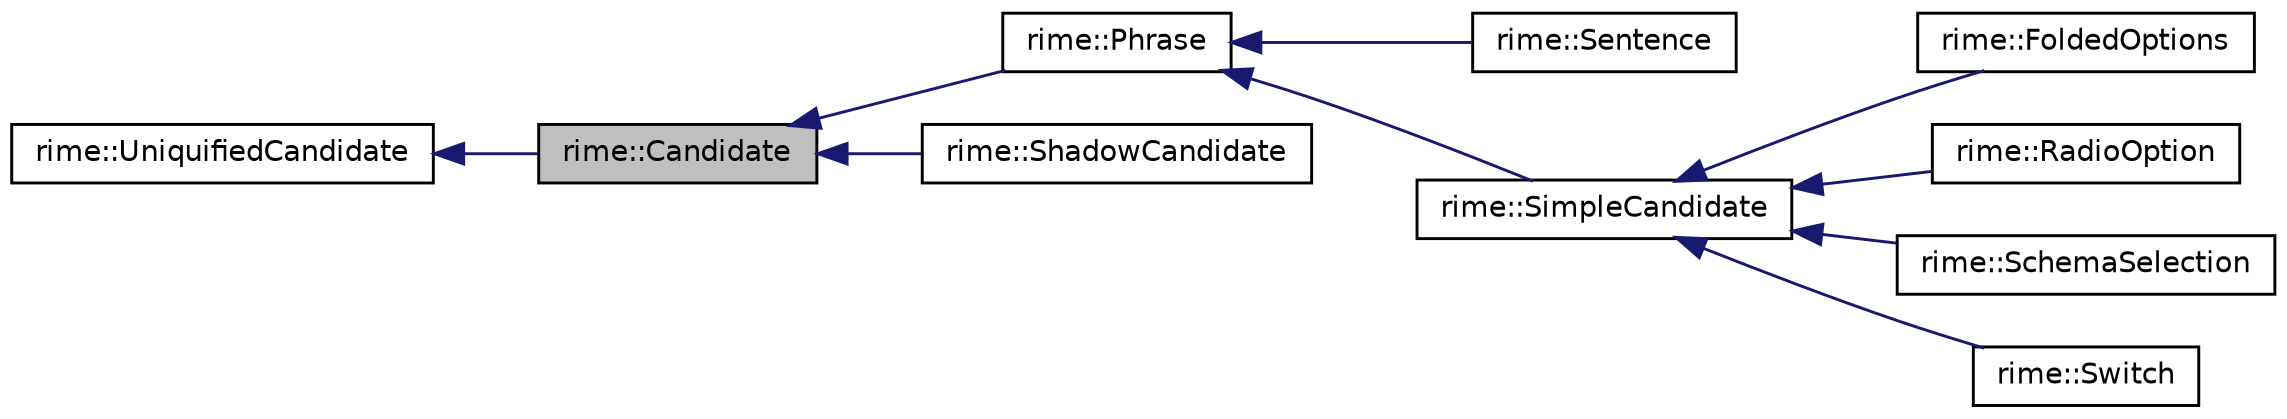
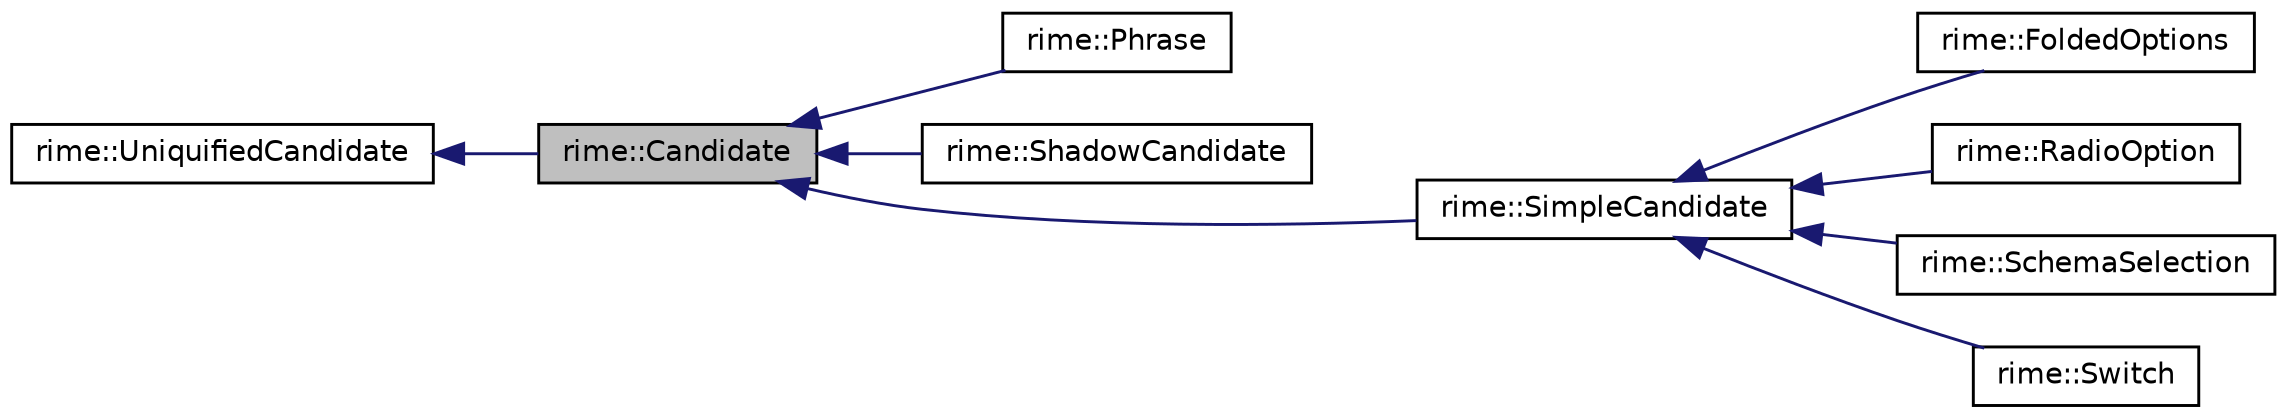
(1604, 42) -> none
(1393, 127) -> (1111, 222)
